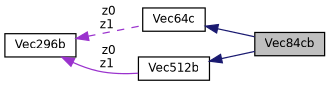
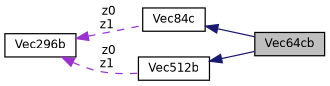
(174, 20) -> (174, 20)
(290, 44) -> (290, 44)
(105, 72) -> (105, 72)
